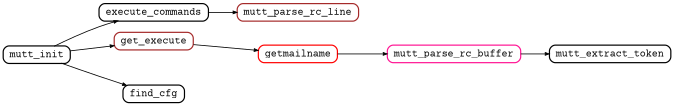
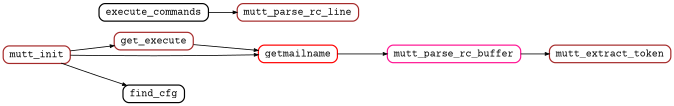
(84, 33) -> (162, 56)
(610, 54) -> (610, 54)
(37, 55) -> (37, 55)
